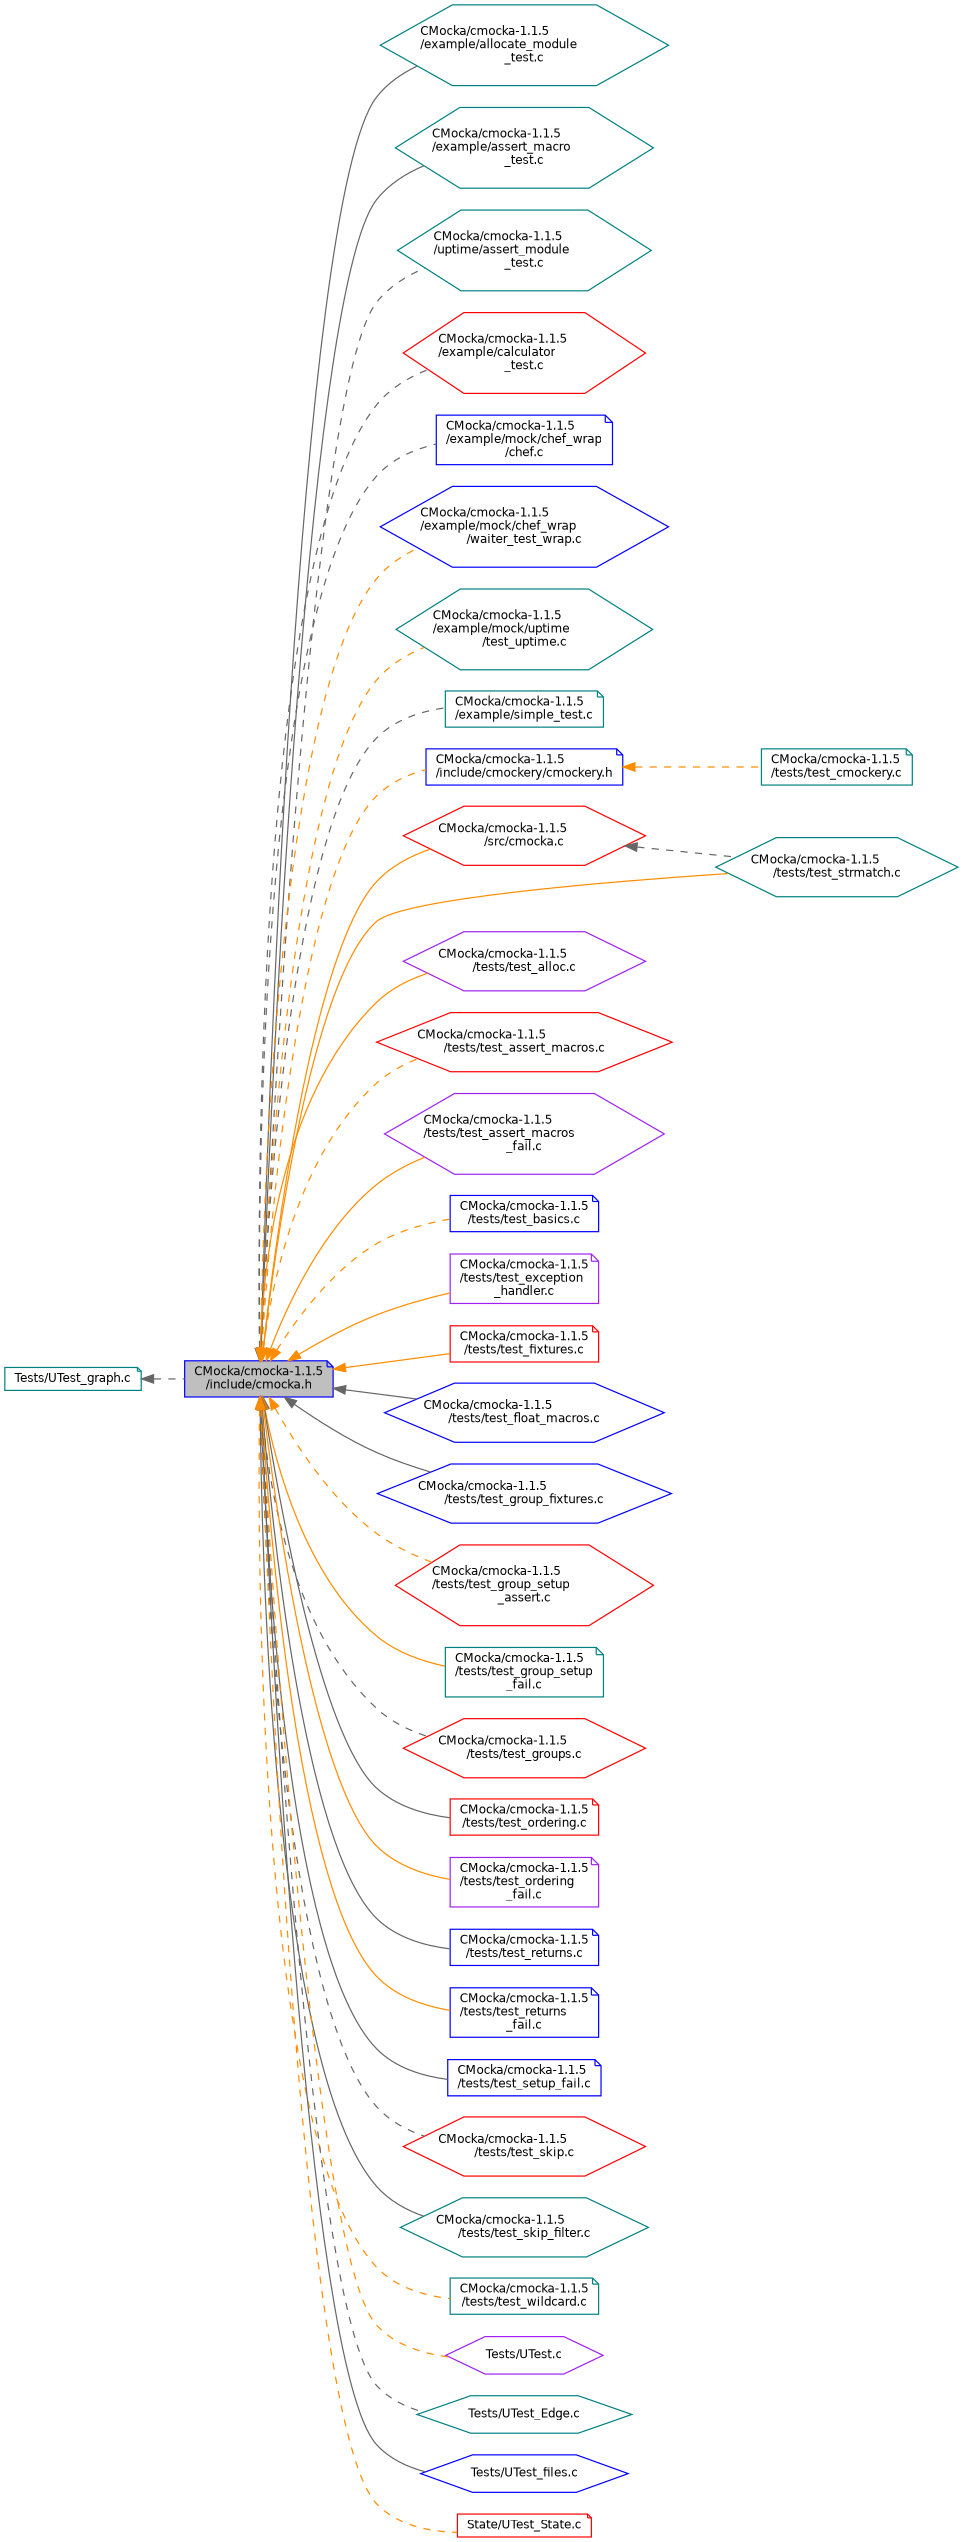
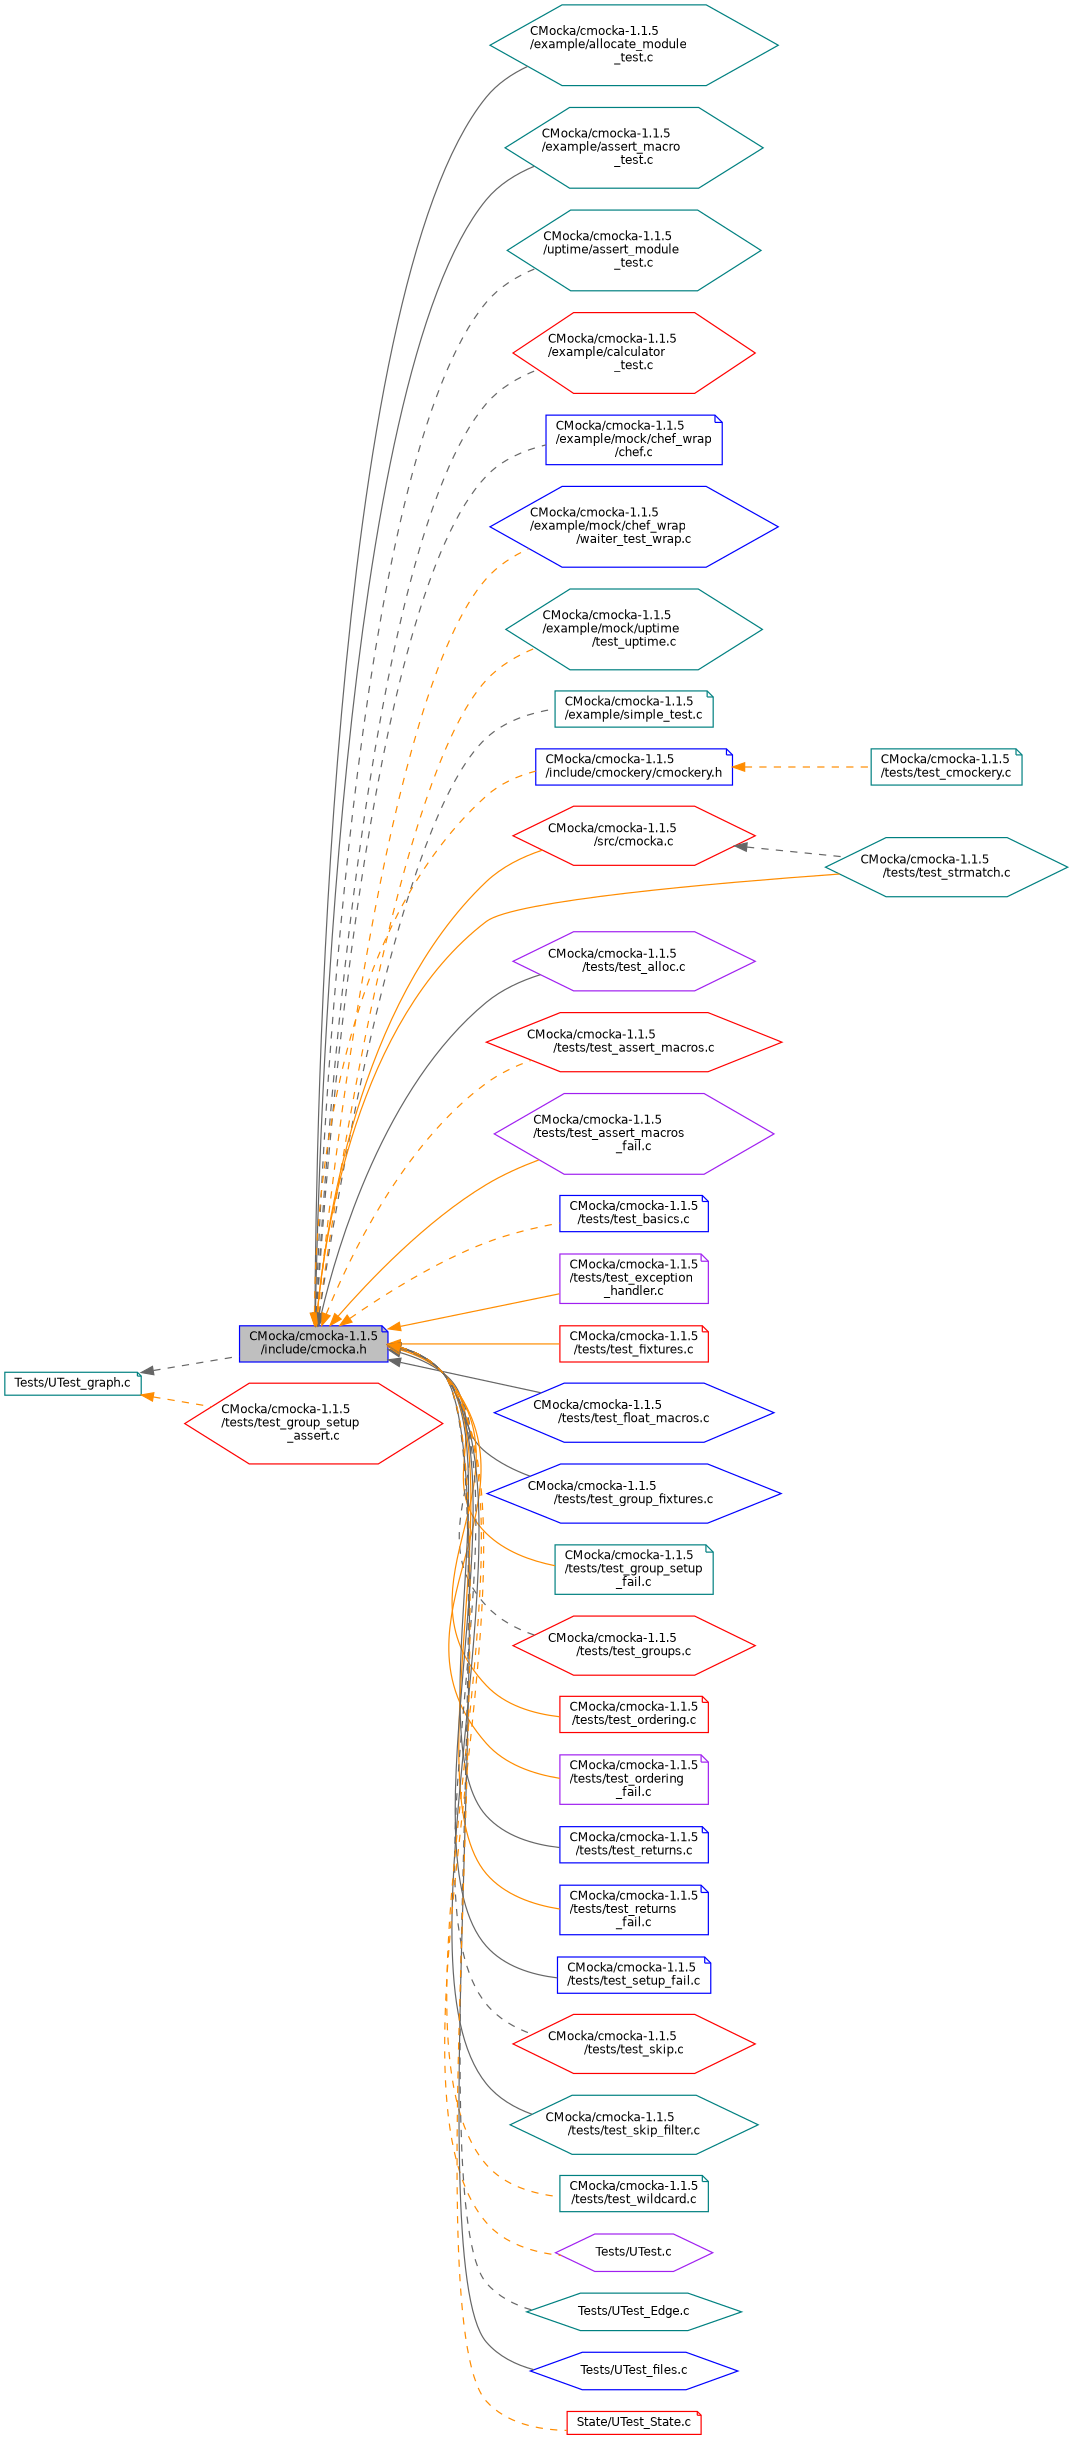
(313, 1096) -> (395, 1118)
(340, 1500) -> (182, 1402)
(313, 1644) -> (461, 1545)
